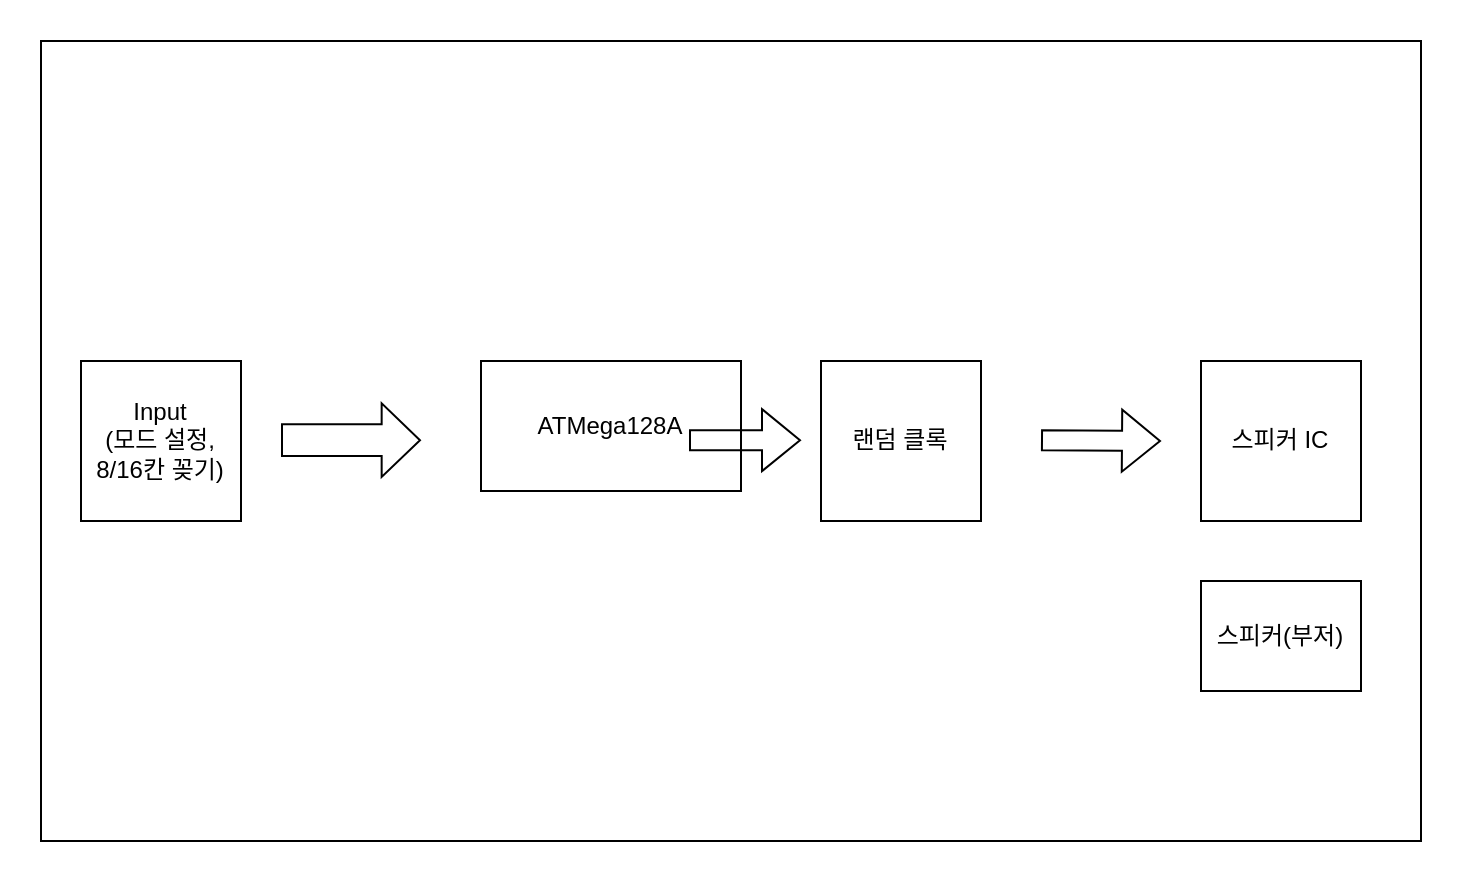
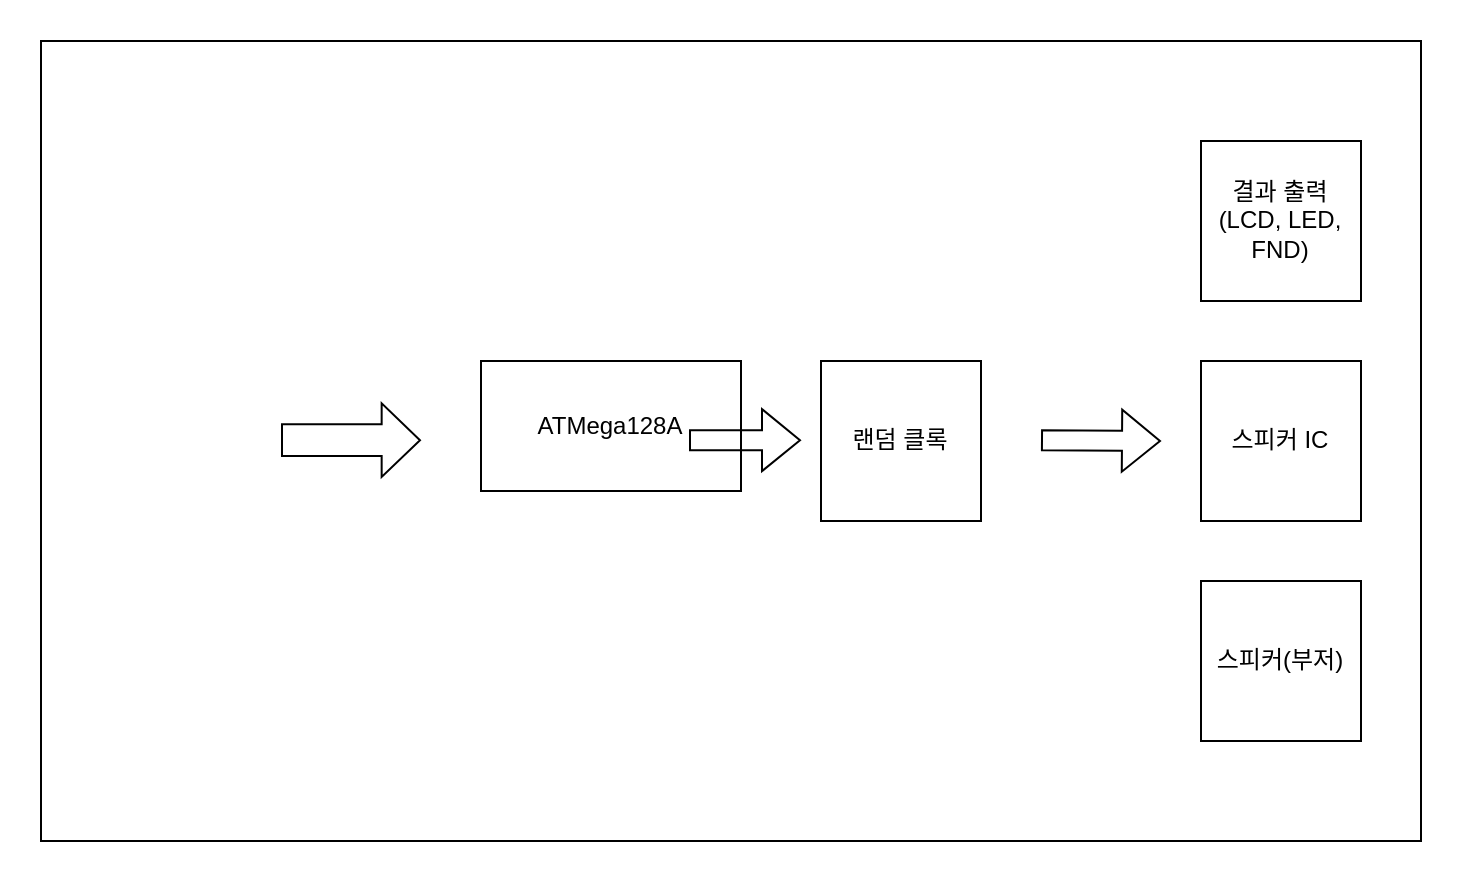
none -> (1281, 221)
(161, 441) -> none
(1281, 636) -> (1281, 661)
